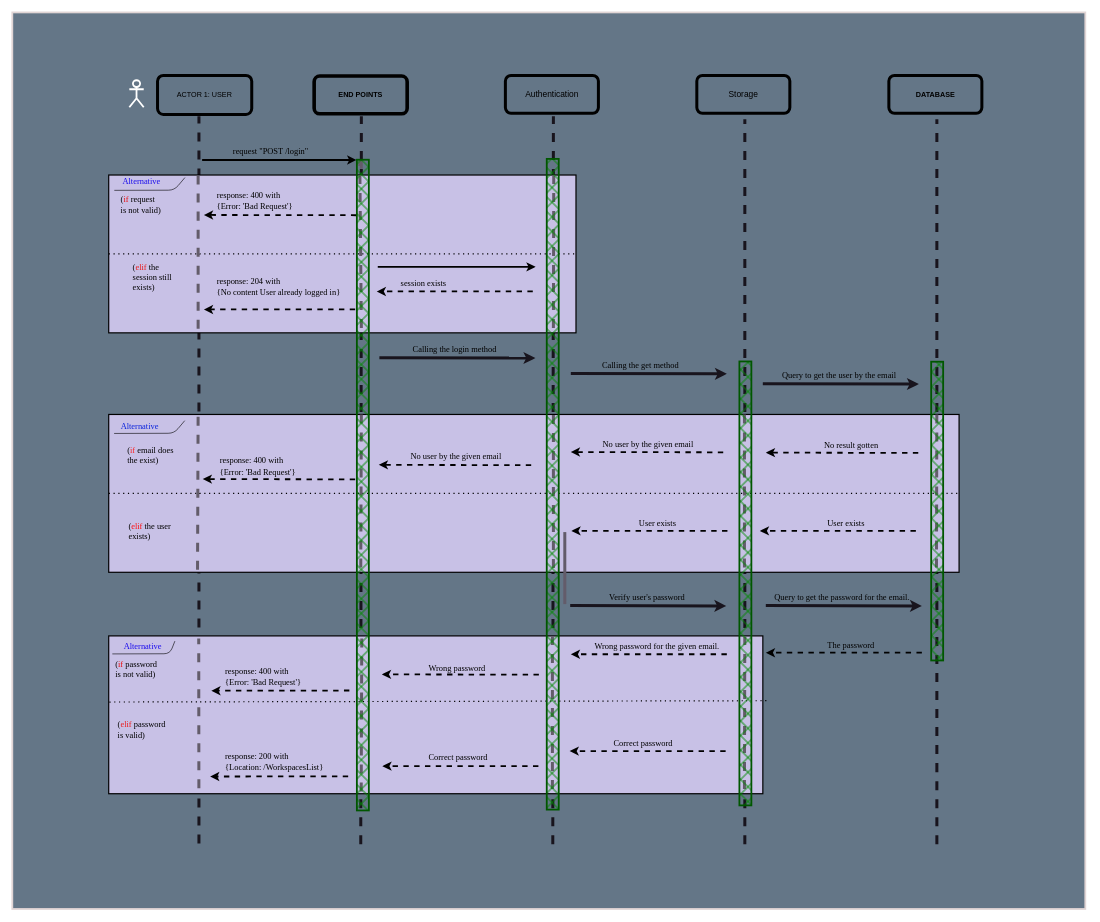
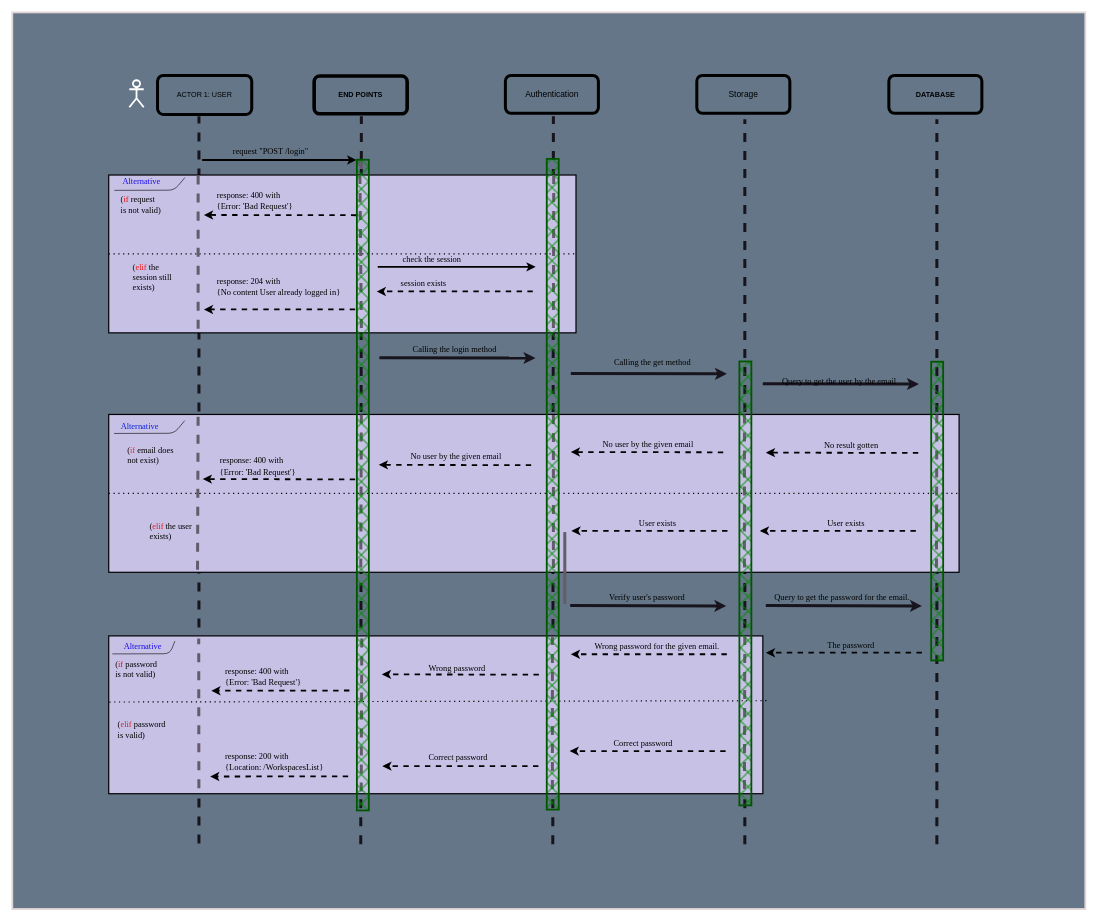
none -> (432, 258)
(652, 369) -> (664, 366)
(844, 379) -> (844, 385)
(155, 455) -> (155, 455)
(154, 531) -> (175, 531)
